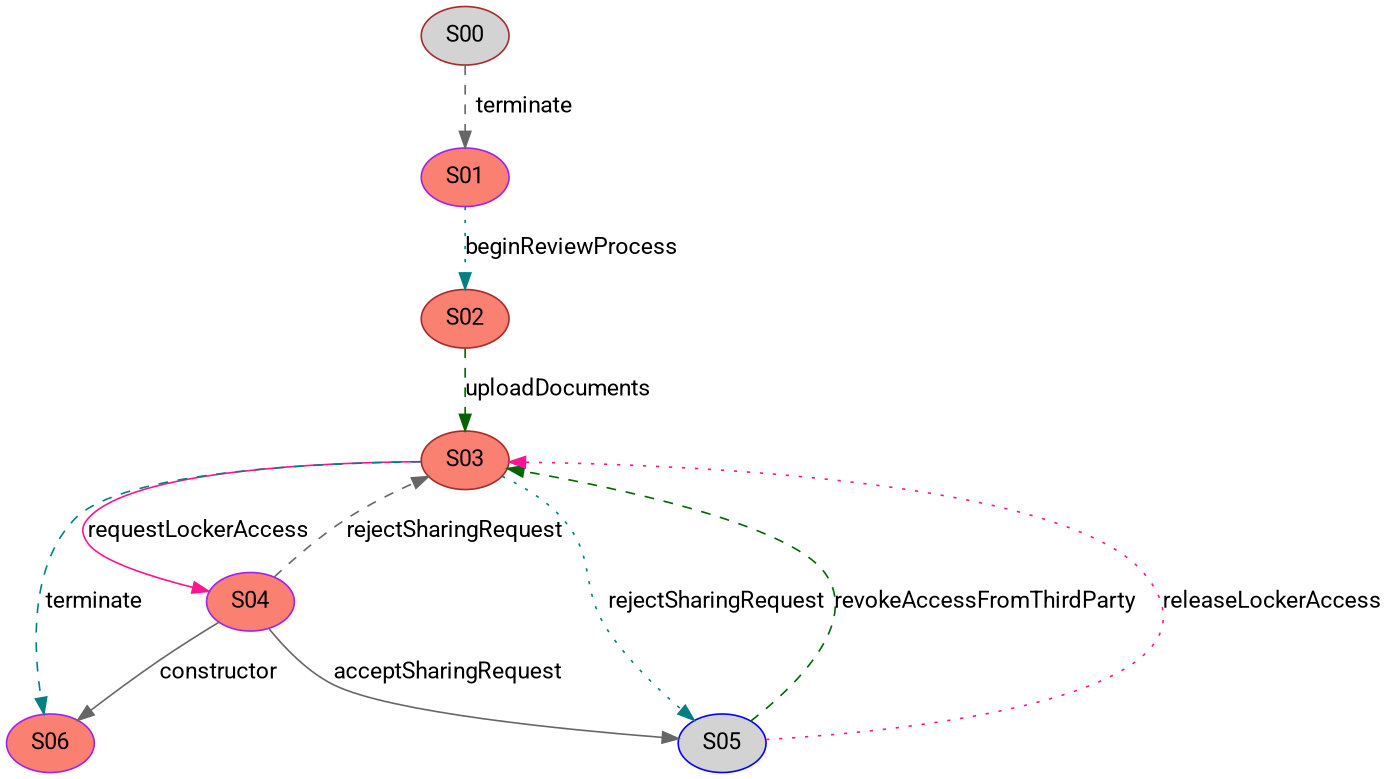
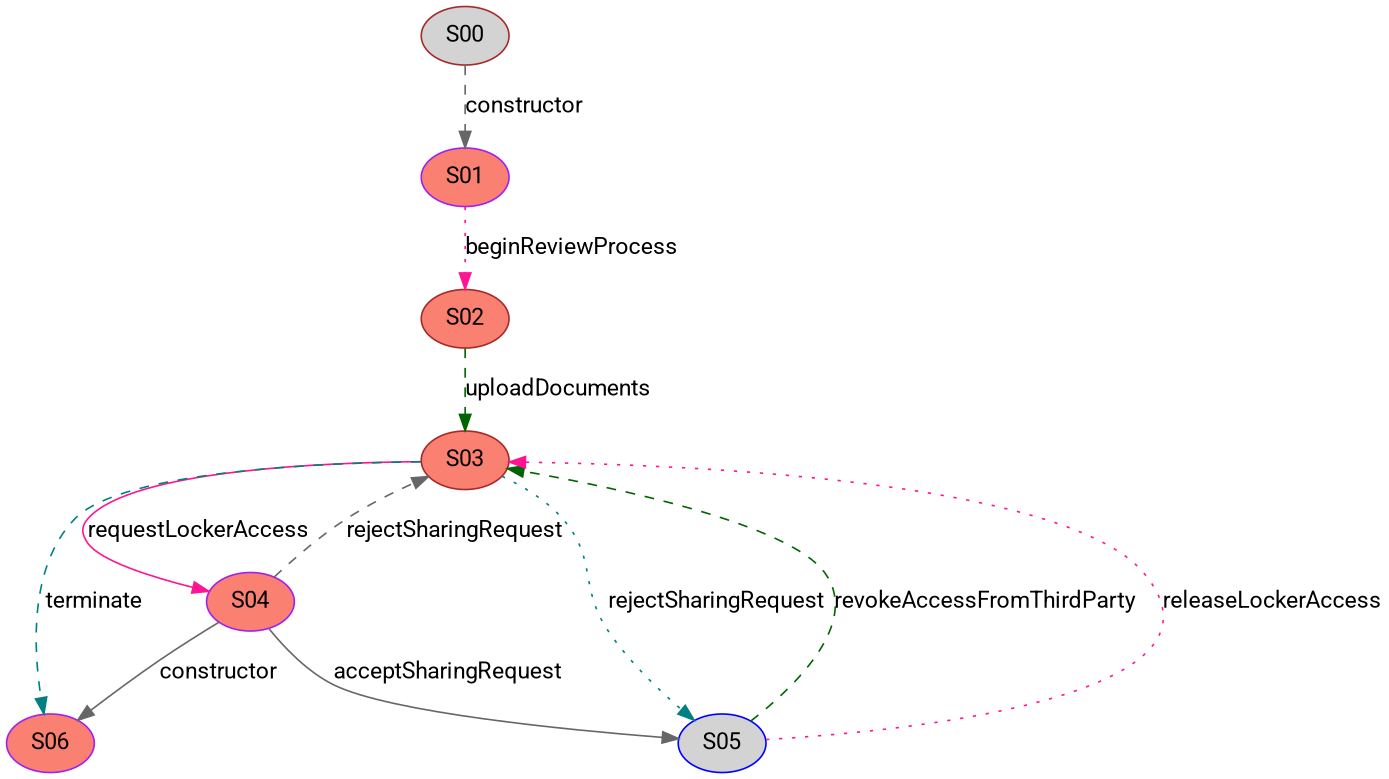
(525, 107) -> (525, 107)
(465, 240) -> (465, 240)
